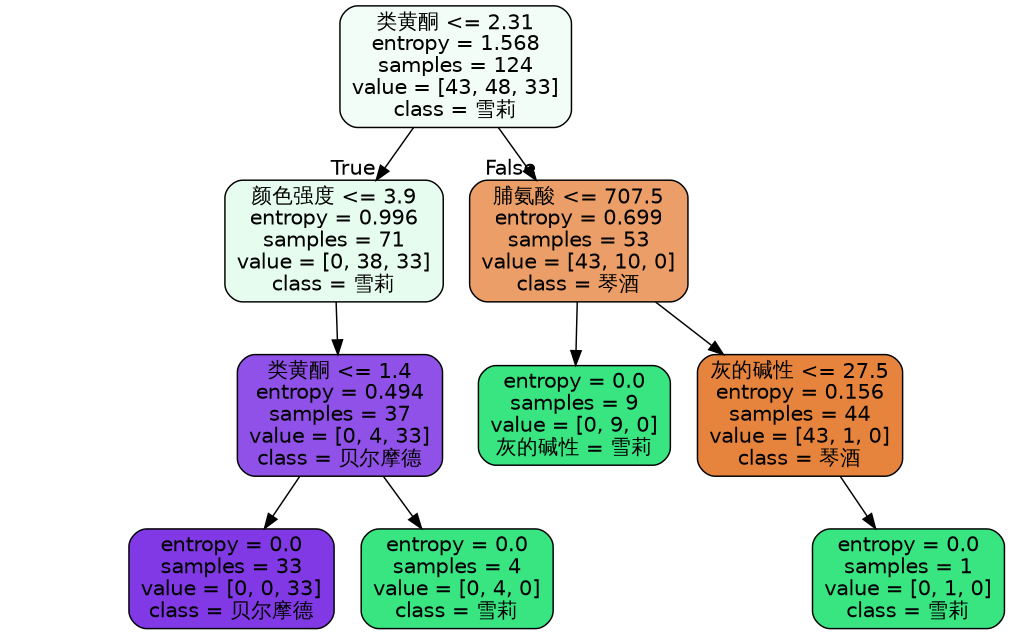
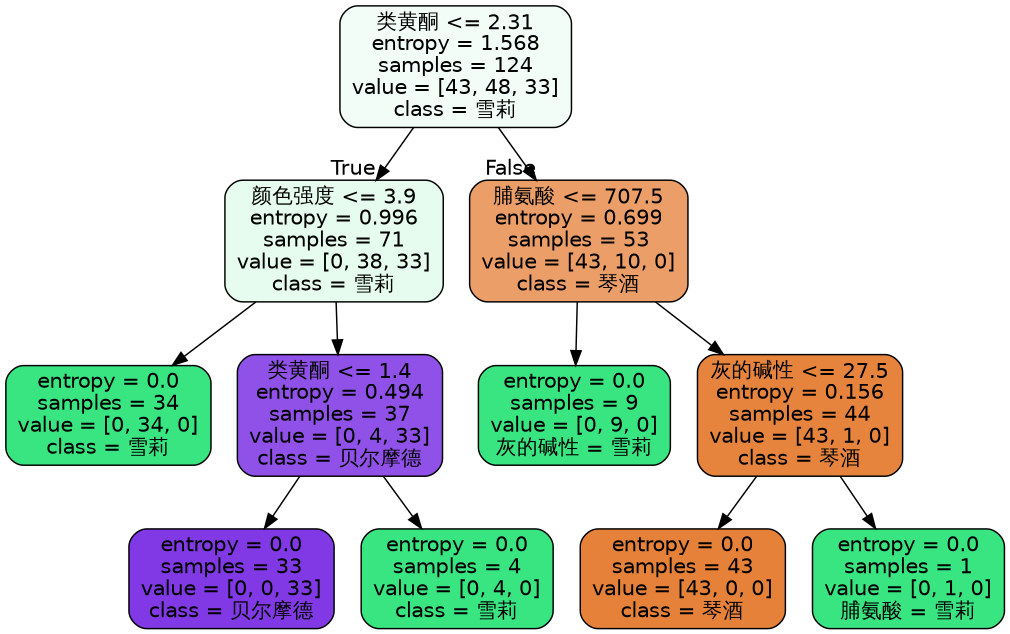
none -> (108, 415)
none -> (683, 579)
(908, 579) -> (908, 579)
